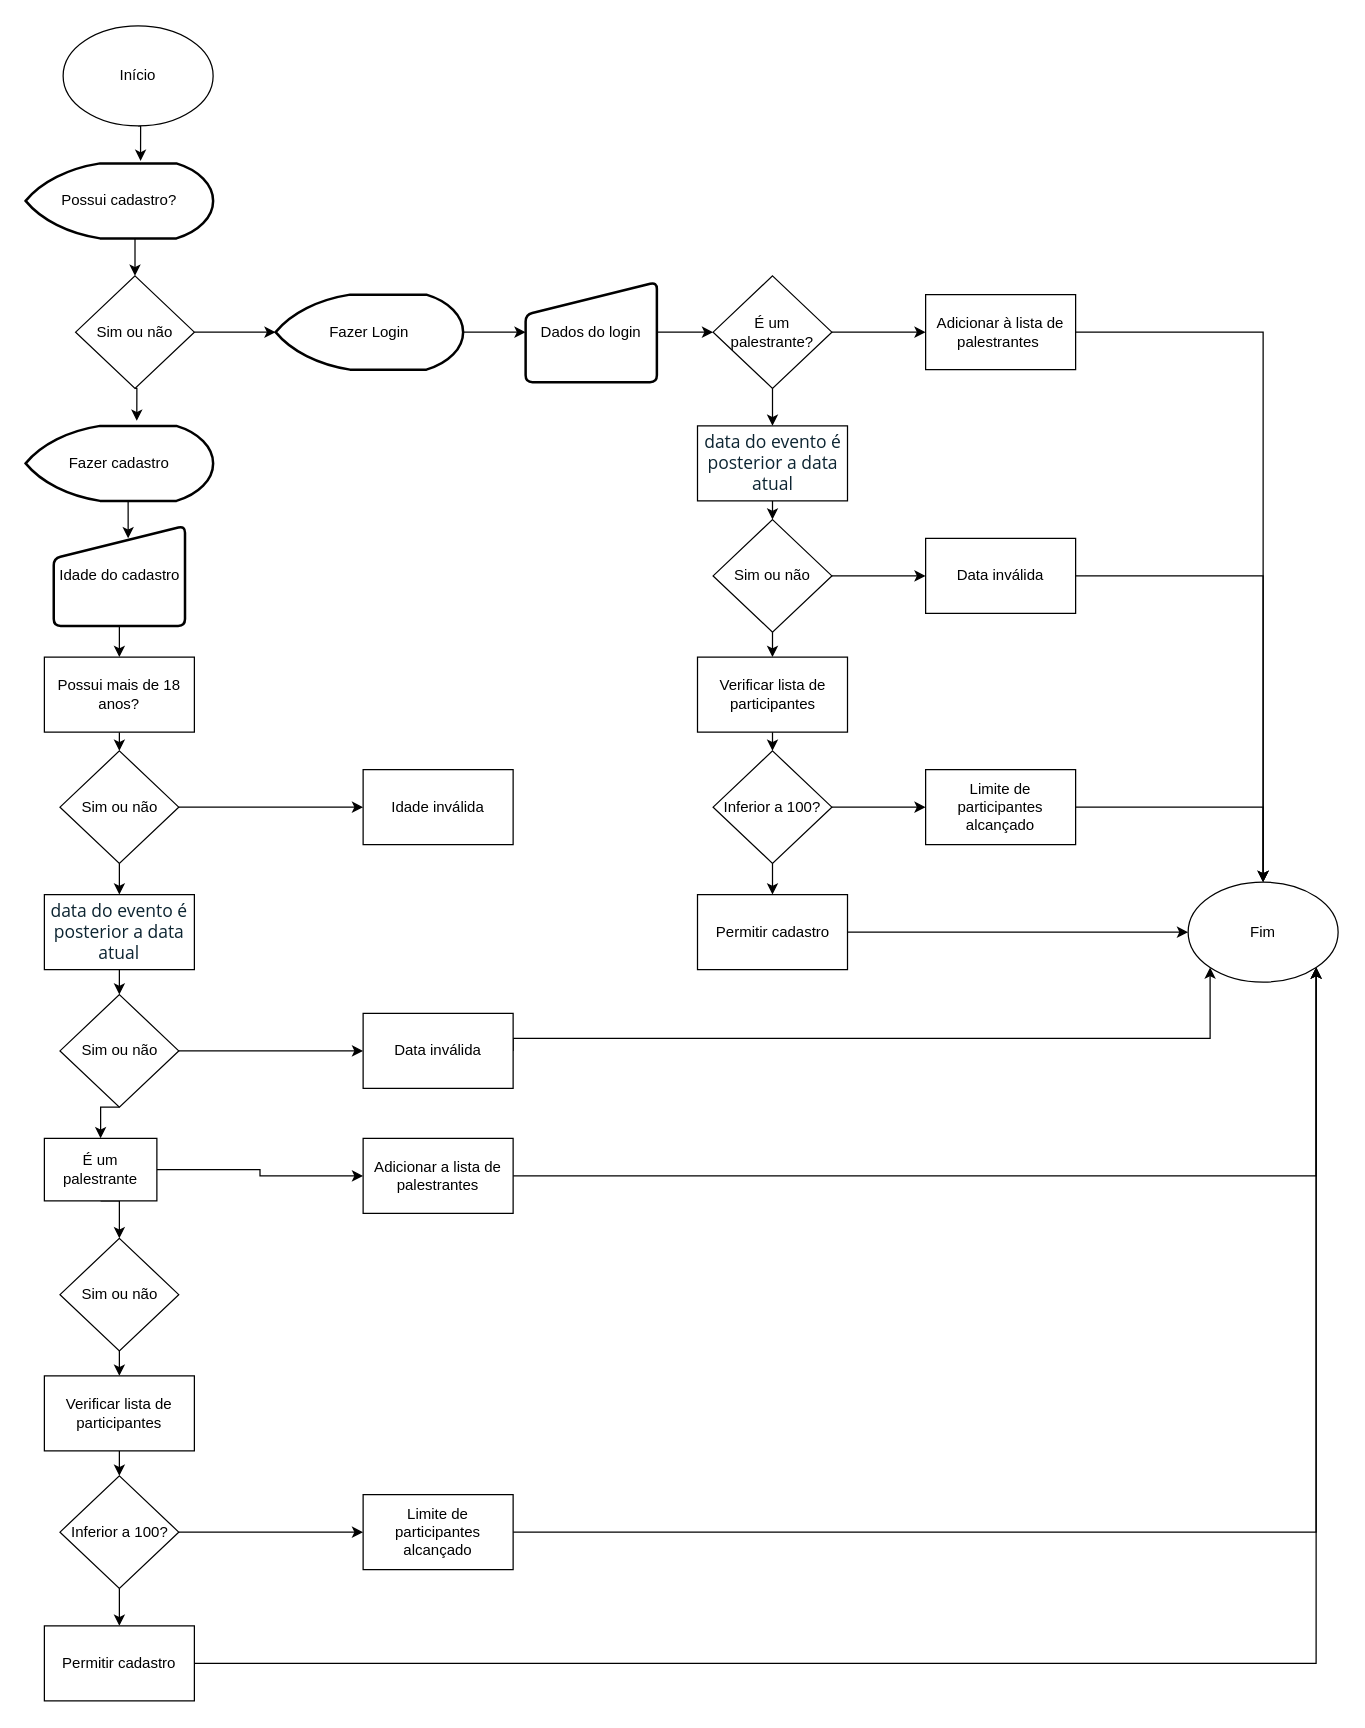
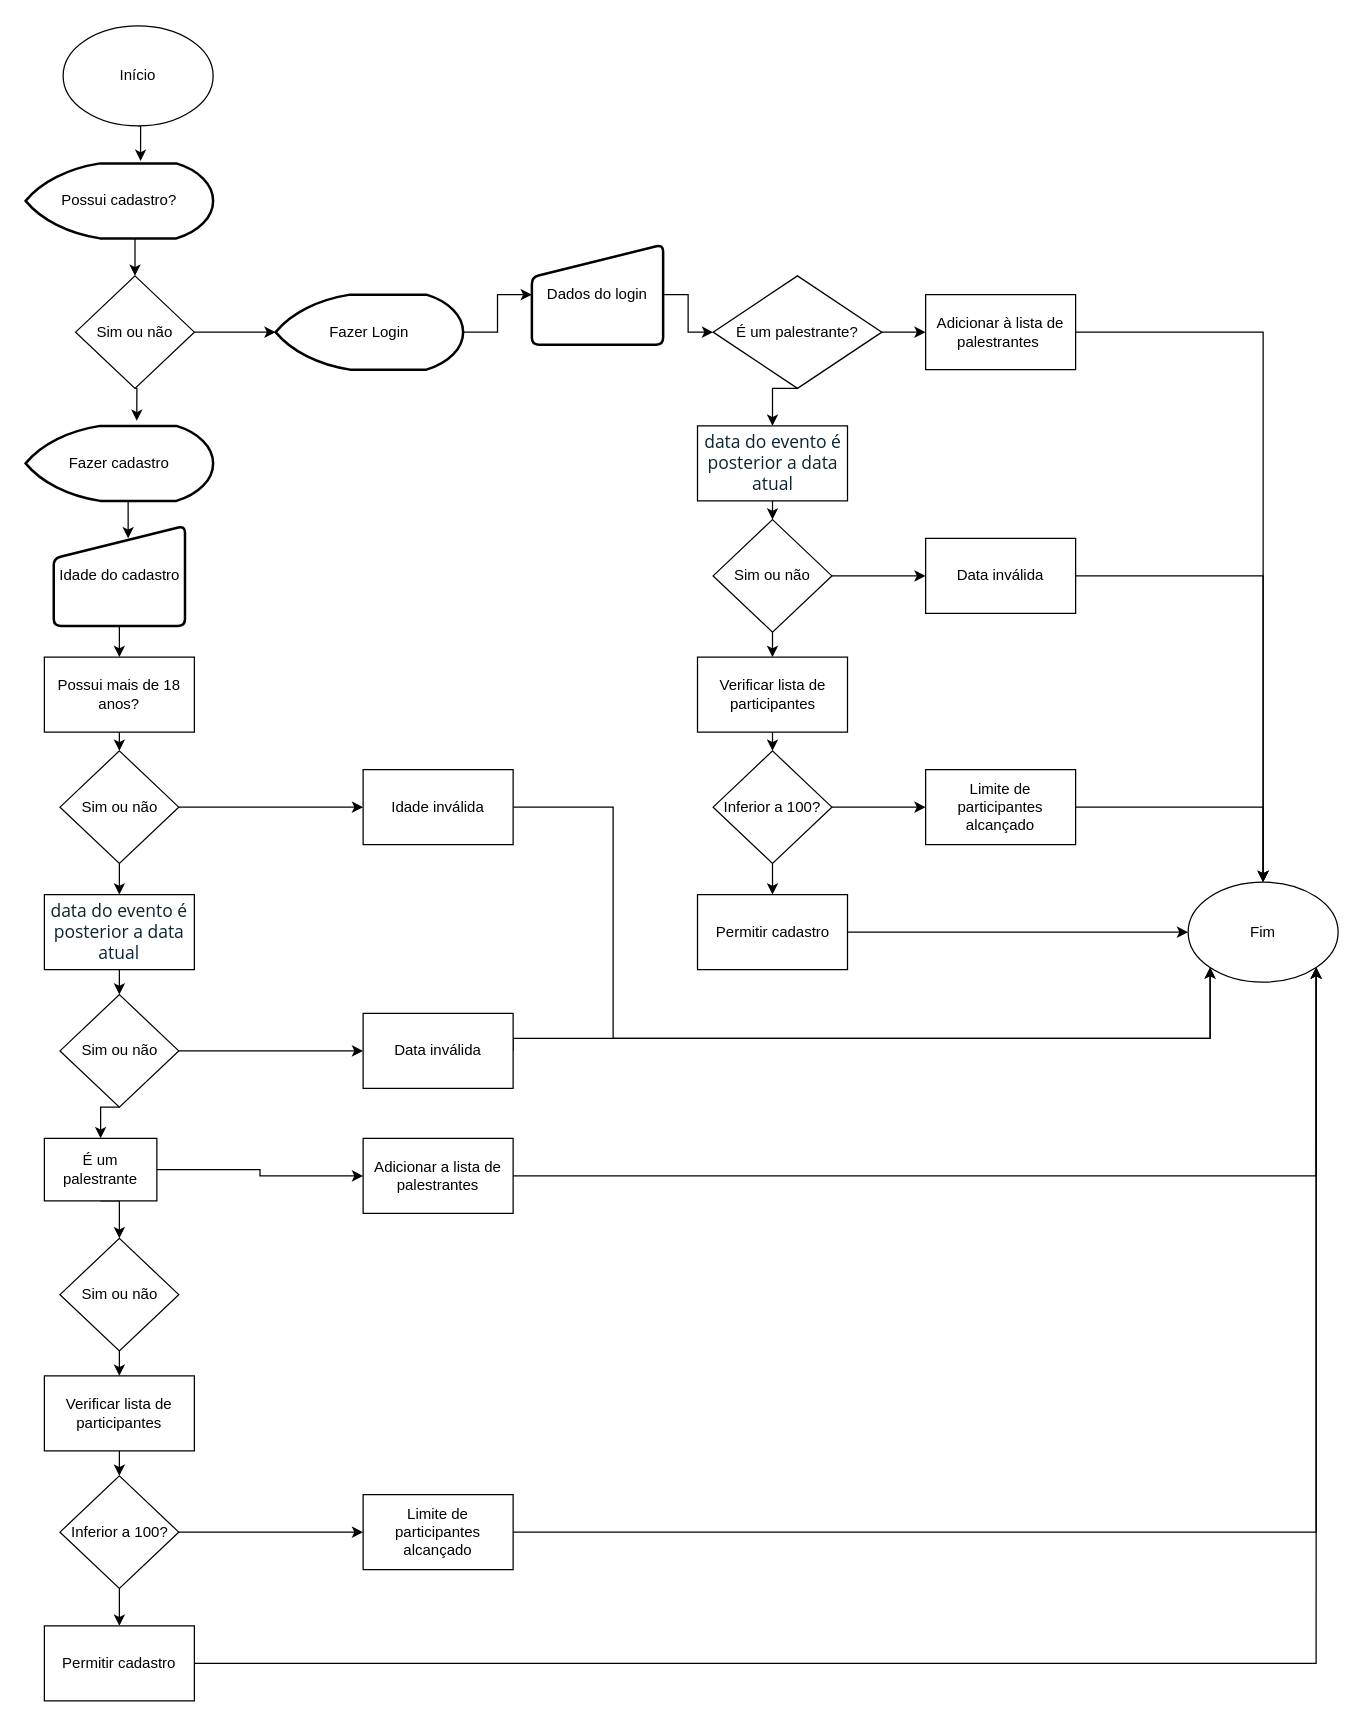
(591, 332) -> (598, 294)
(773, 332) -> (798, 332)
none -> (613, 871)
